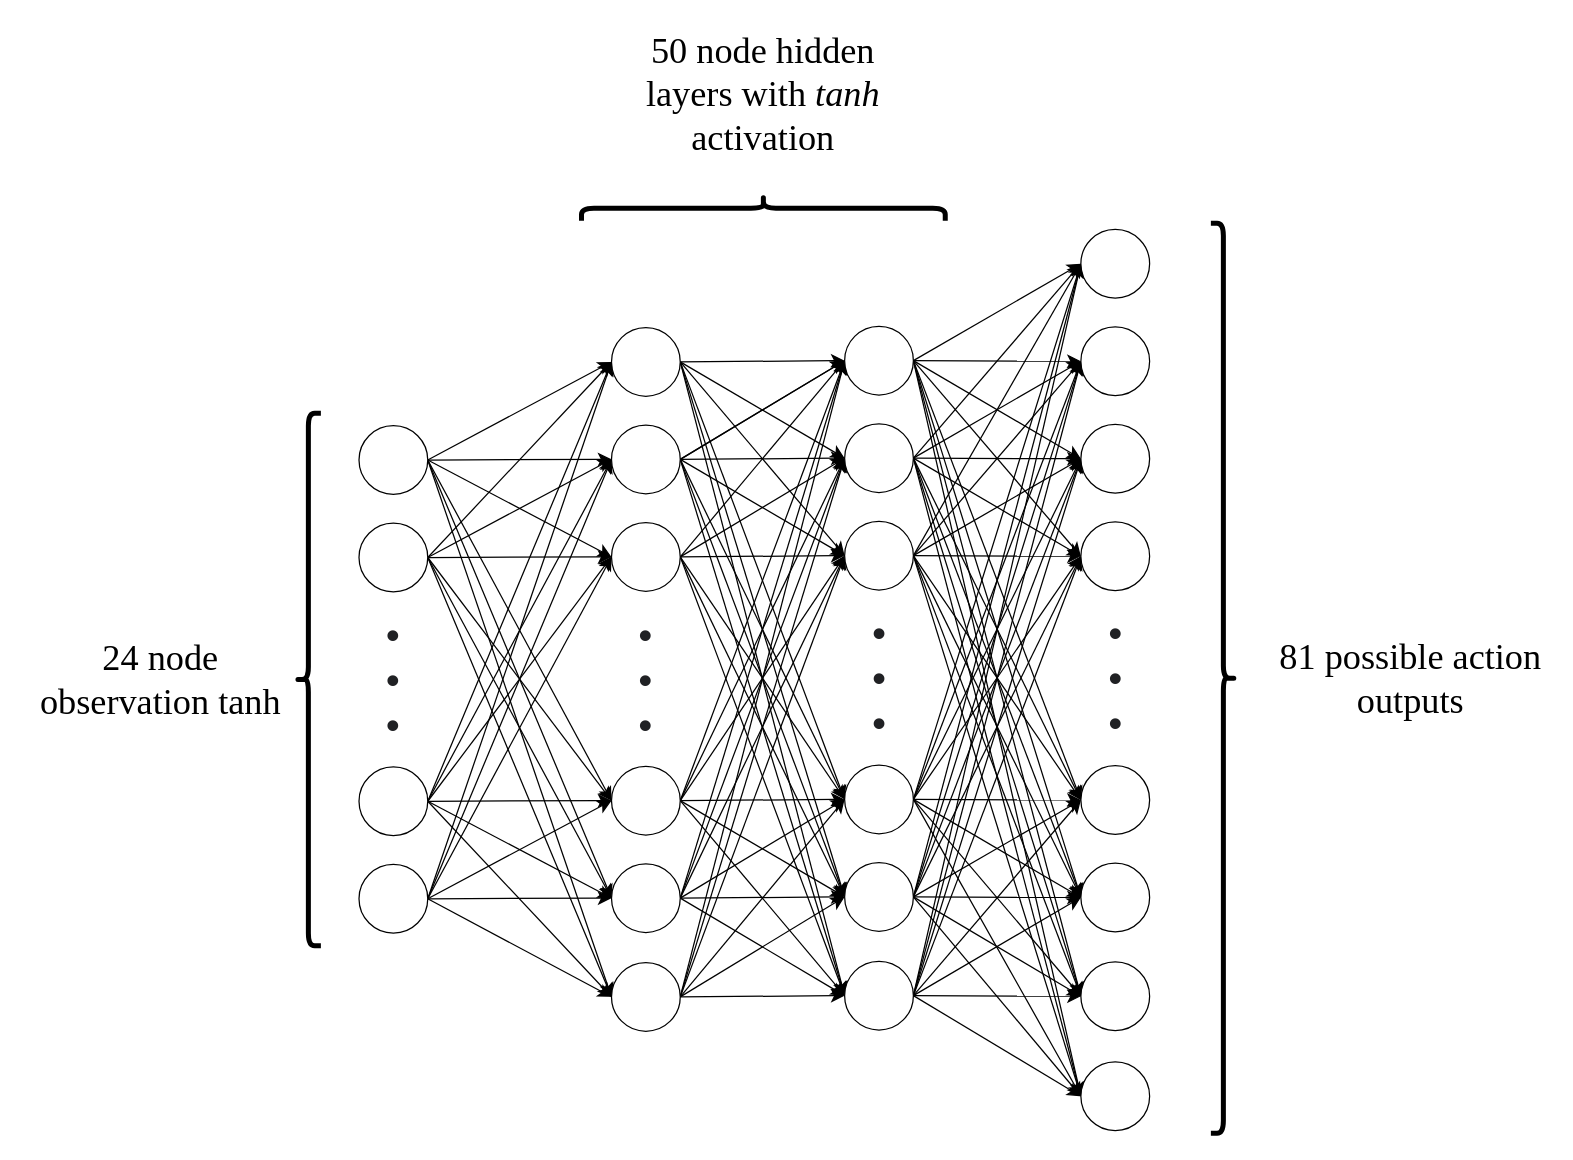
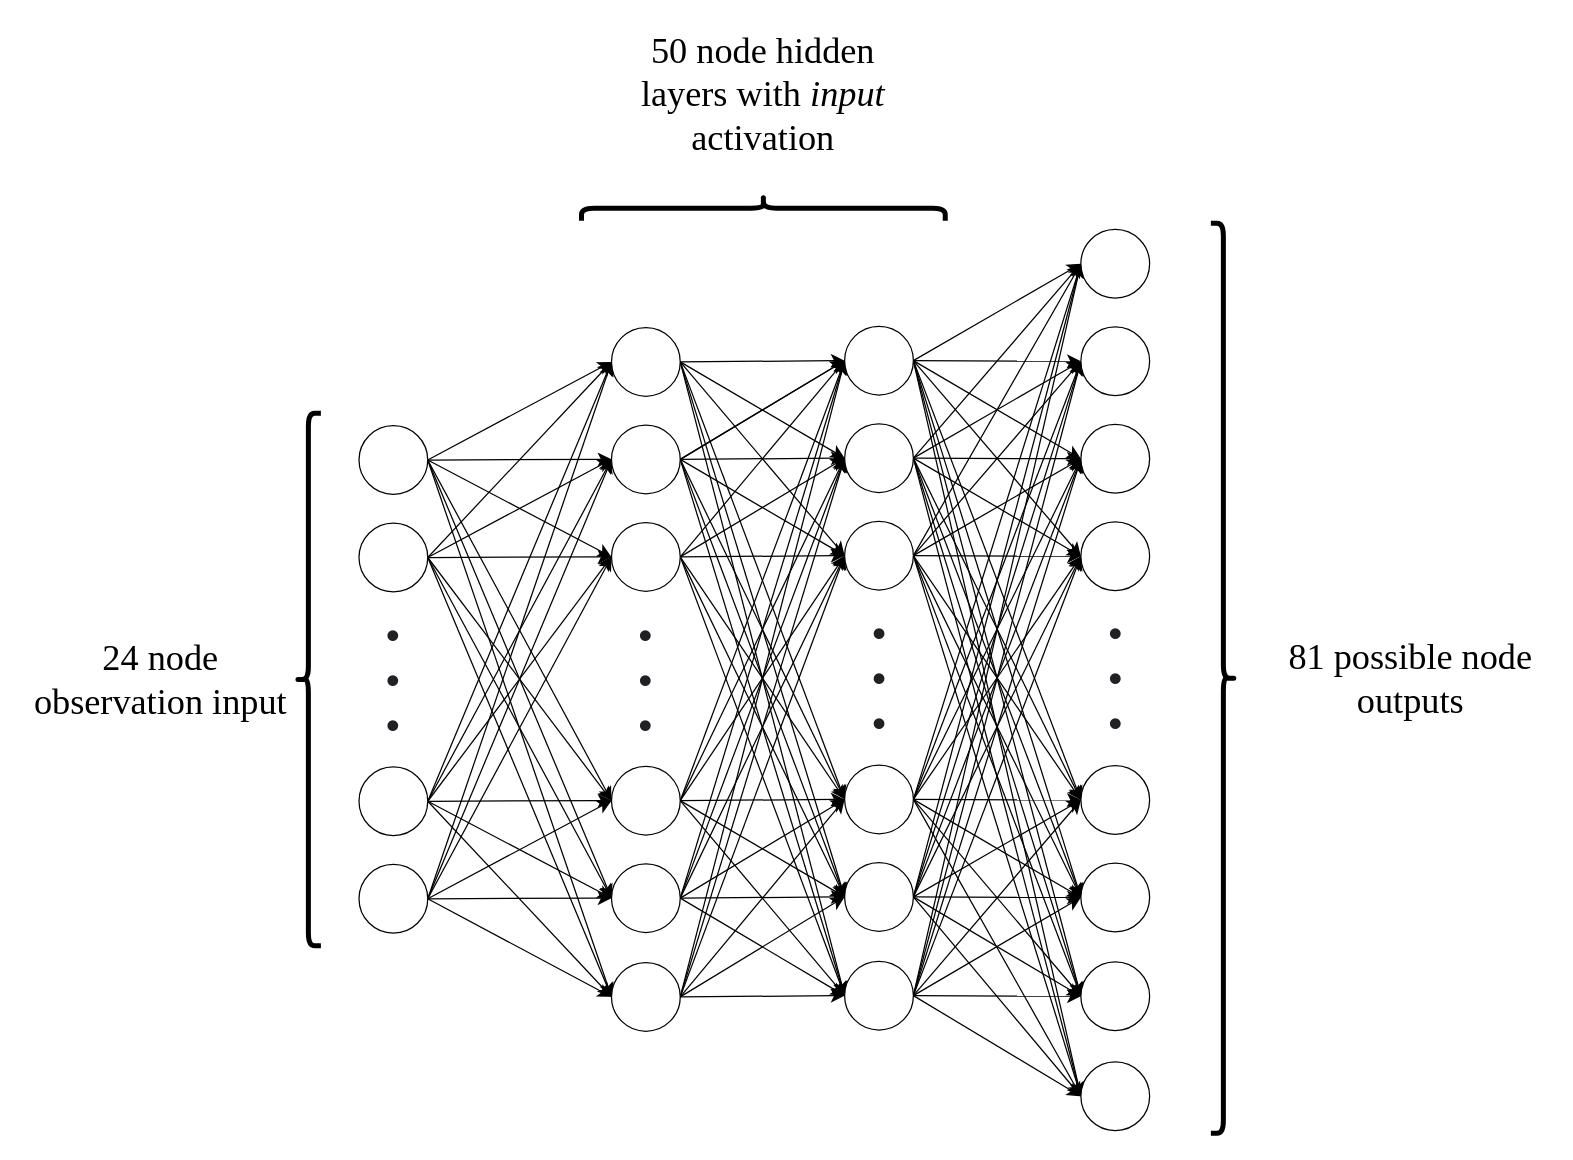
(763, 94) -> (763, 94)
(1411, 678) -> (1411, 678)
(161, 679) -> (161, 679)
